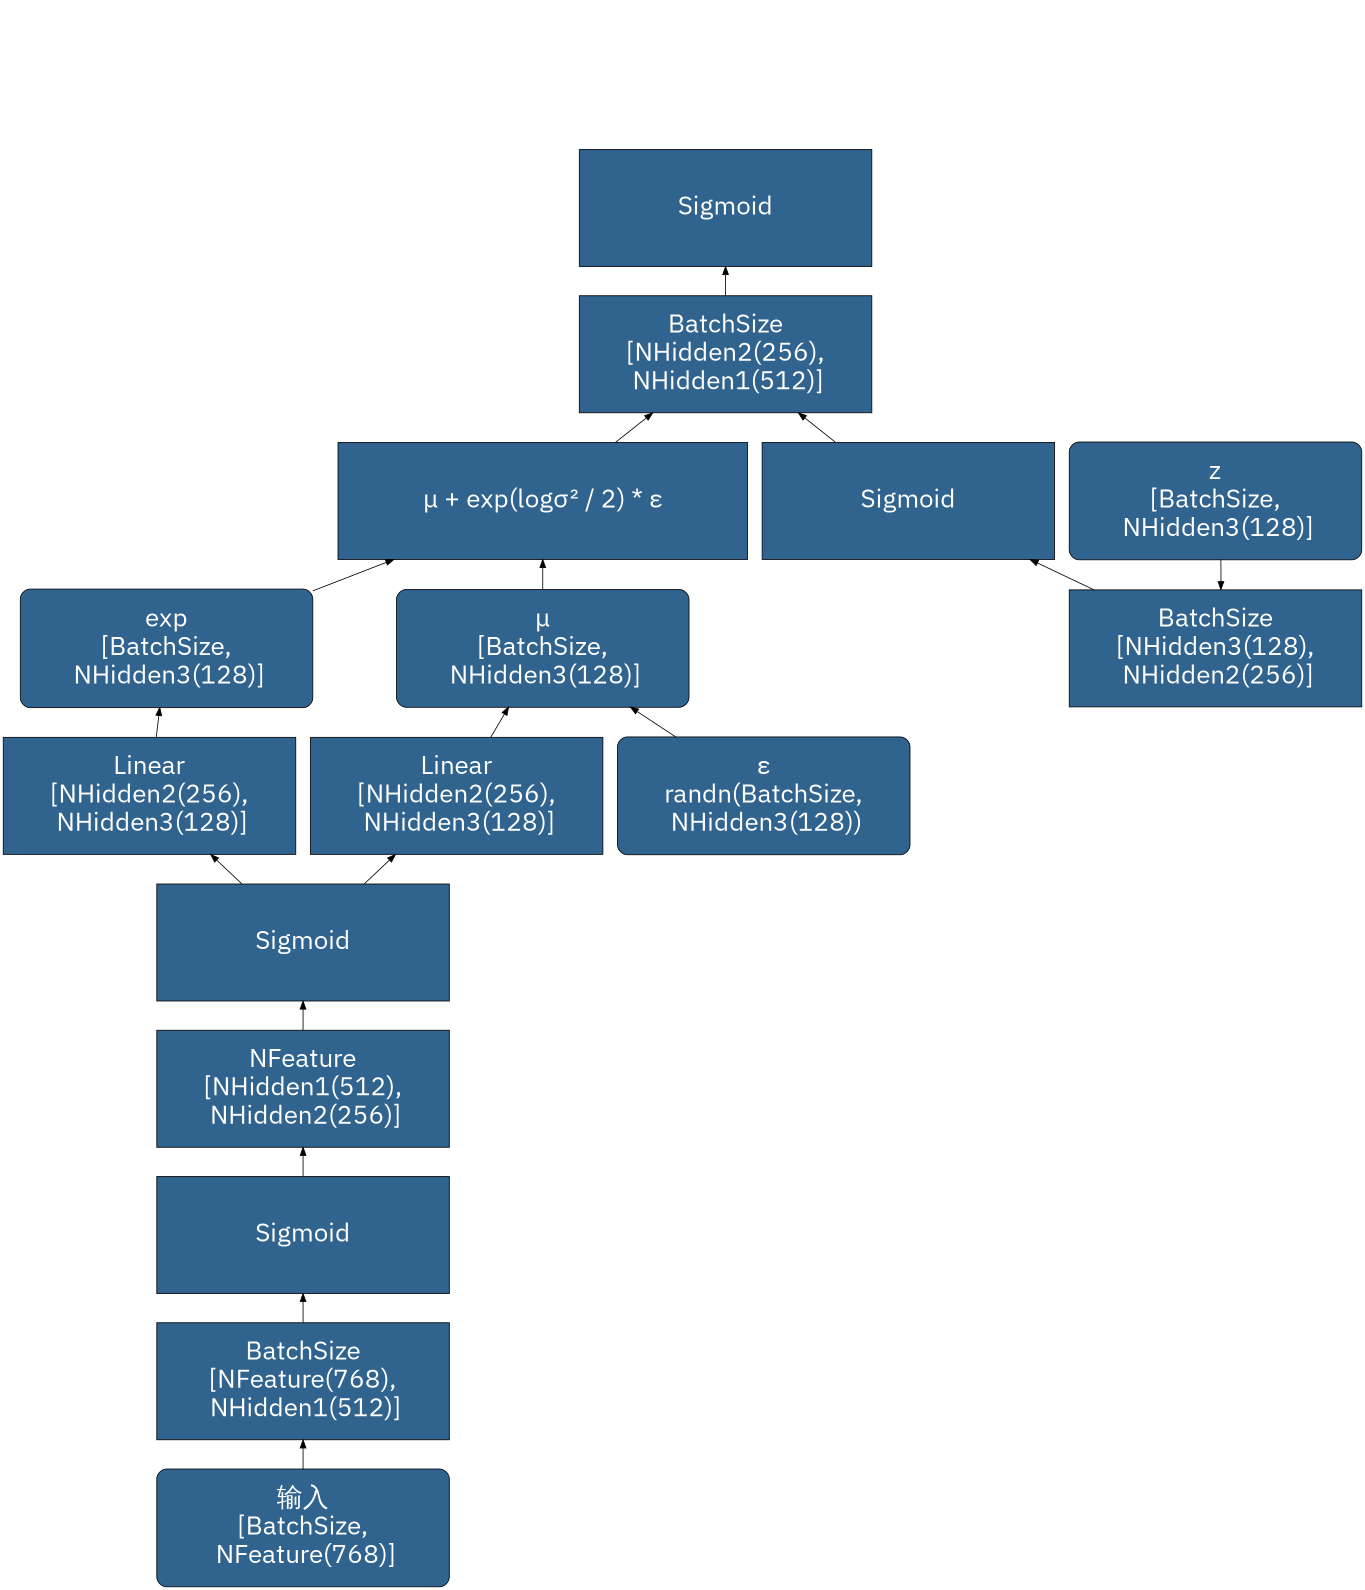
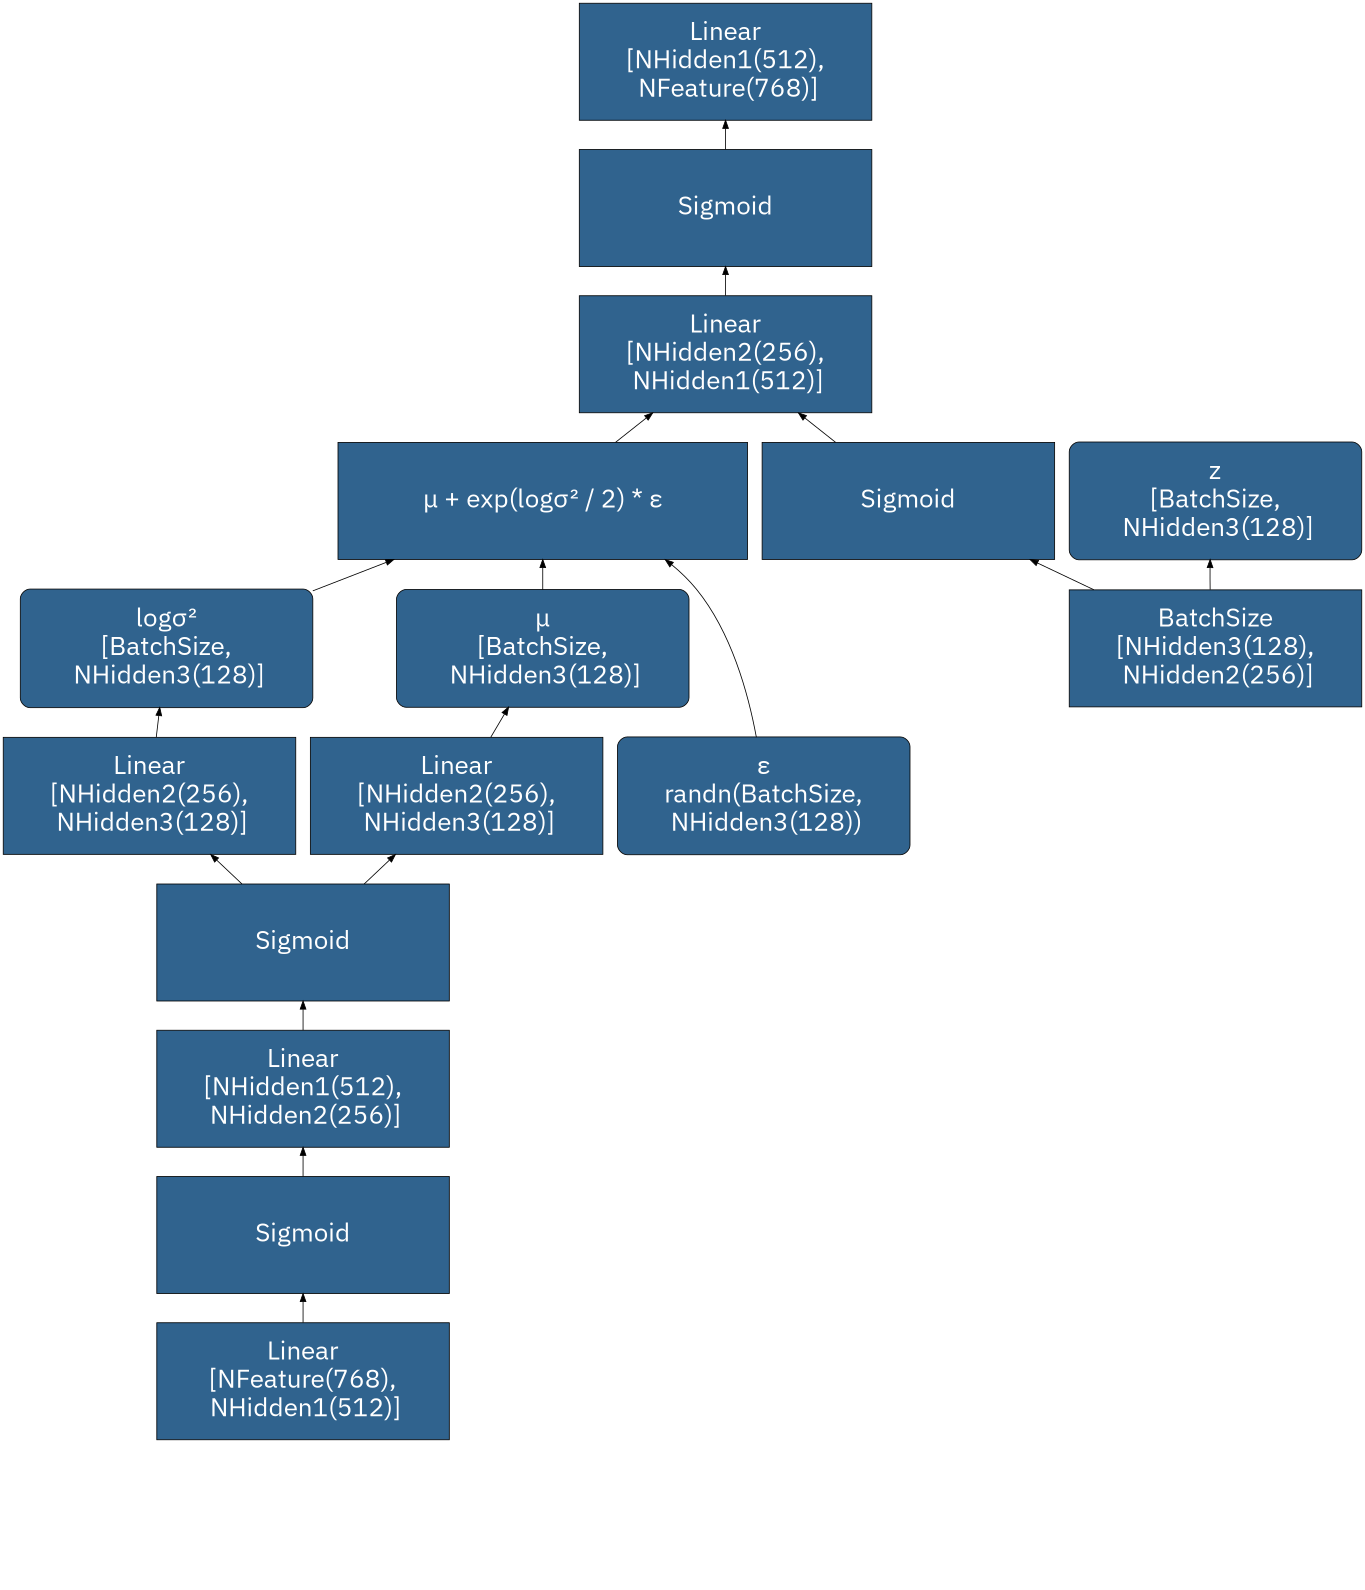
none -> (726, 62)
(726, 354) -> (726, 354)
(1221, 570) -> (1210, 579)
(167, 648) -> (167, 648)
(657, 724) -> (729, 643)
(303, 1089) -> (303, 1089)
(303, 1381) -> (303, 1381)
(303, 1528) -> none
